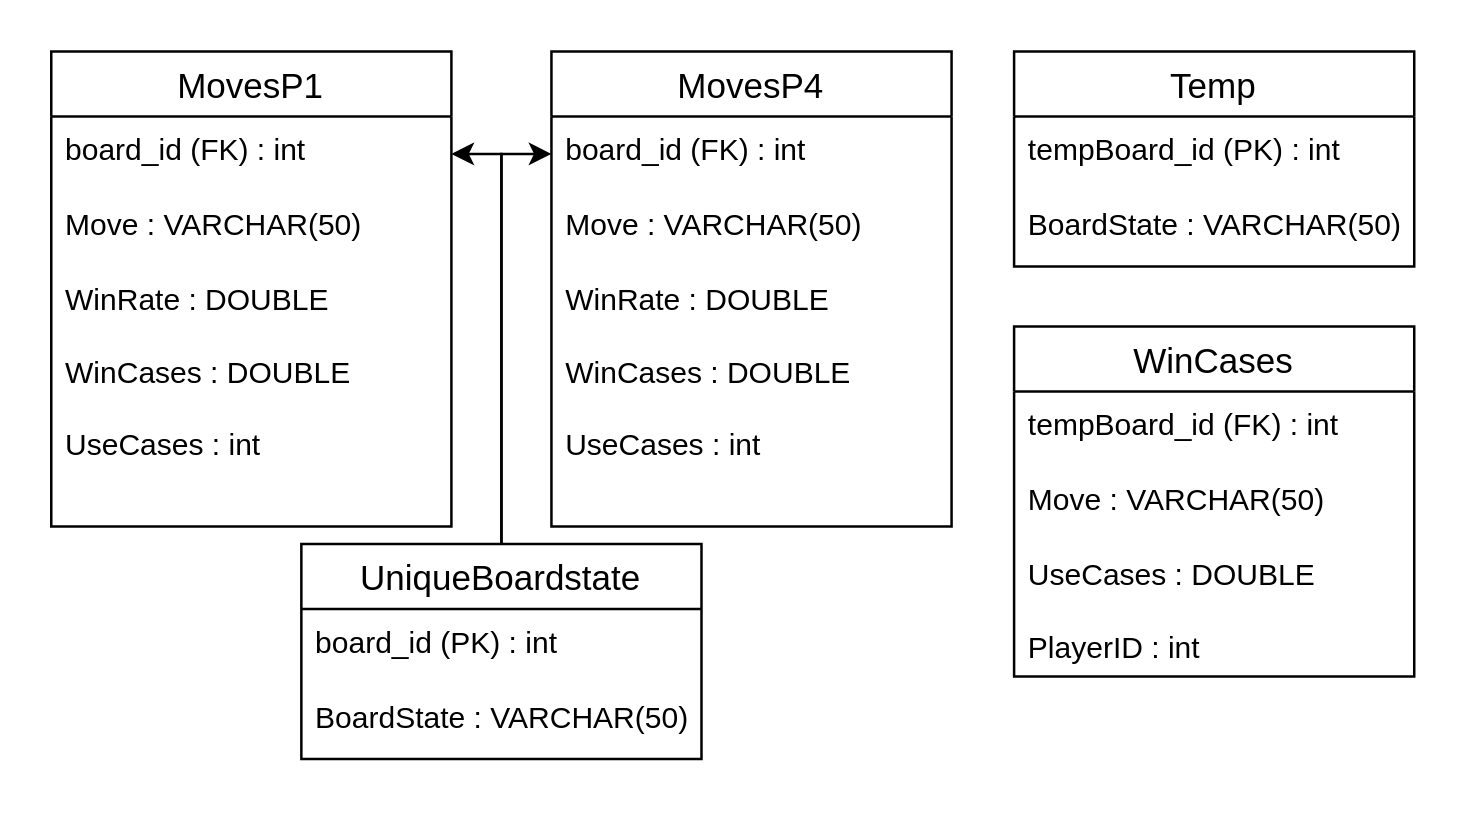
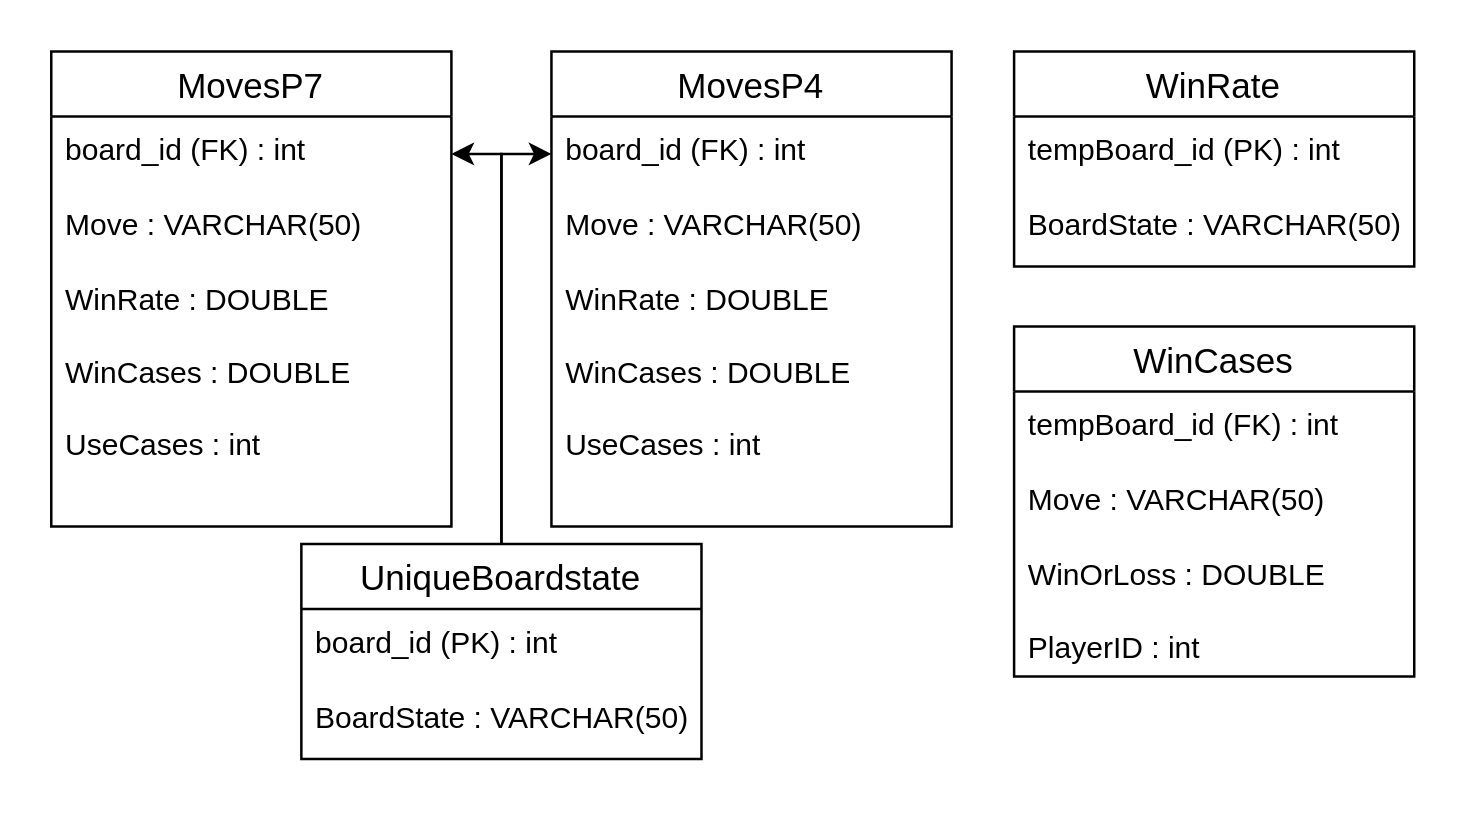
(250, 86) -> (250, 86)
(1213, 86) -> (1213, 86)
(1160, 595) -> (1164, 595)
